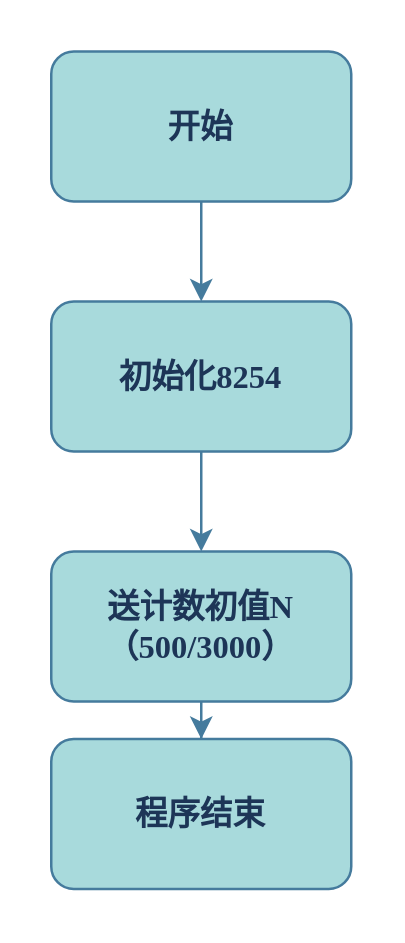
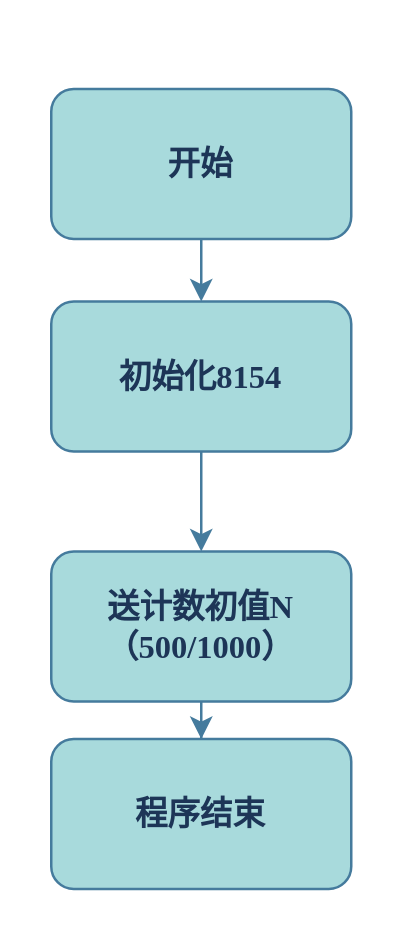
(201, 126) -> (201, 164)
(201, 376) -> (201, 376)
(201, 626) -> (201, 626)
